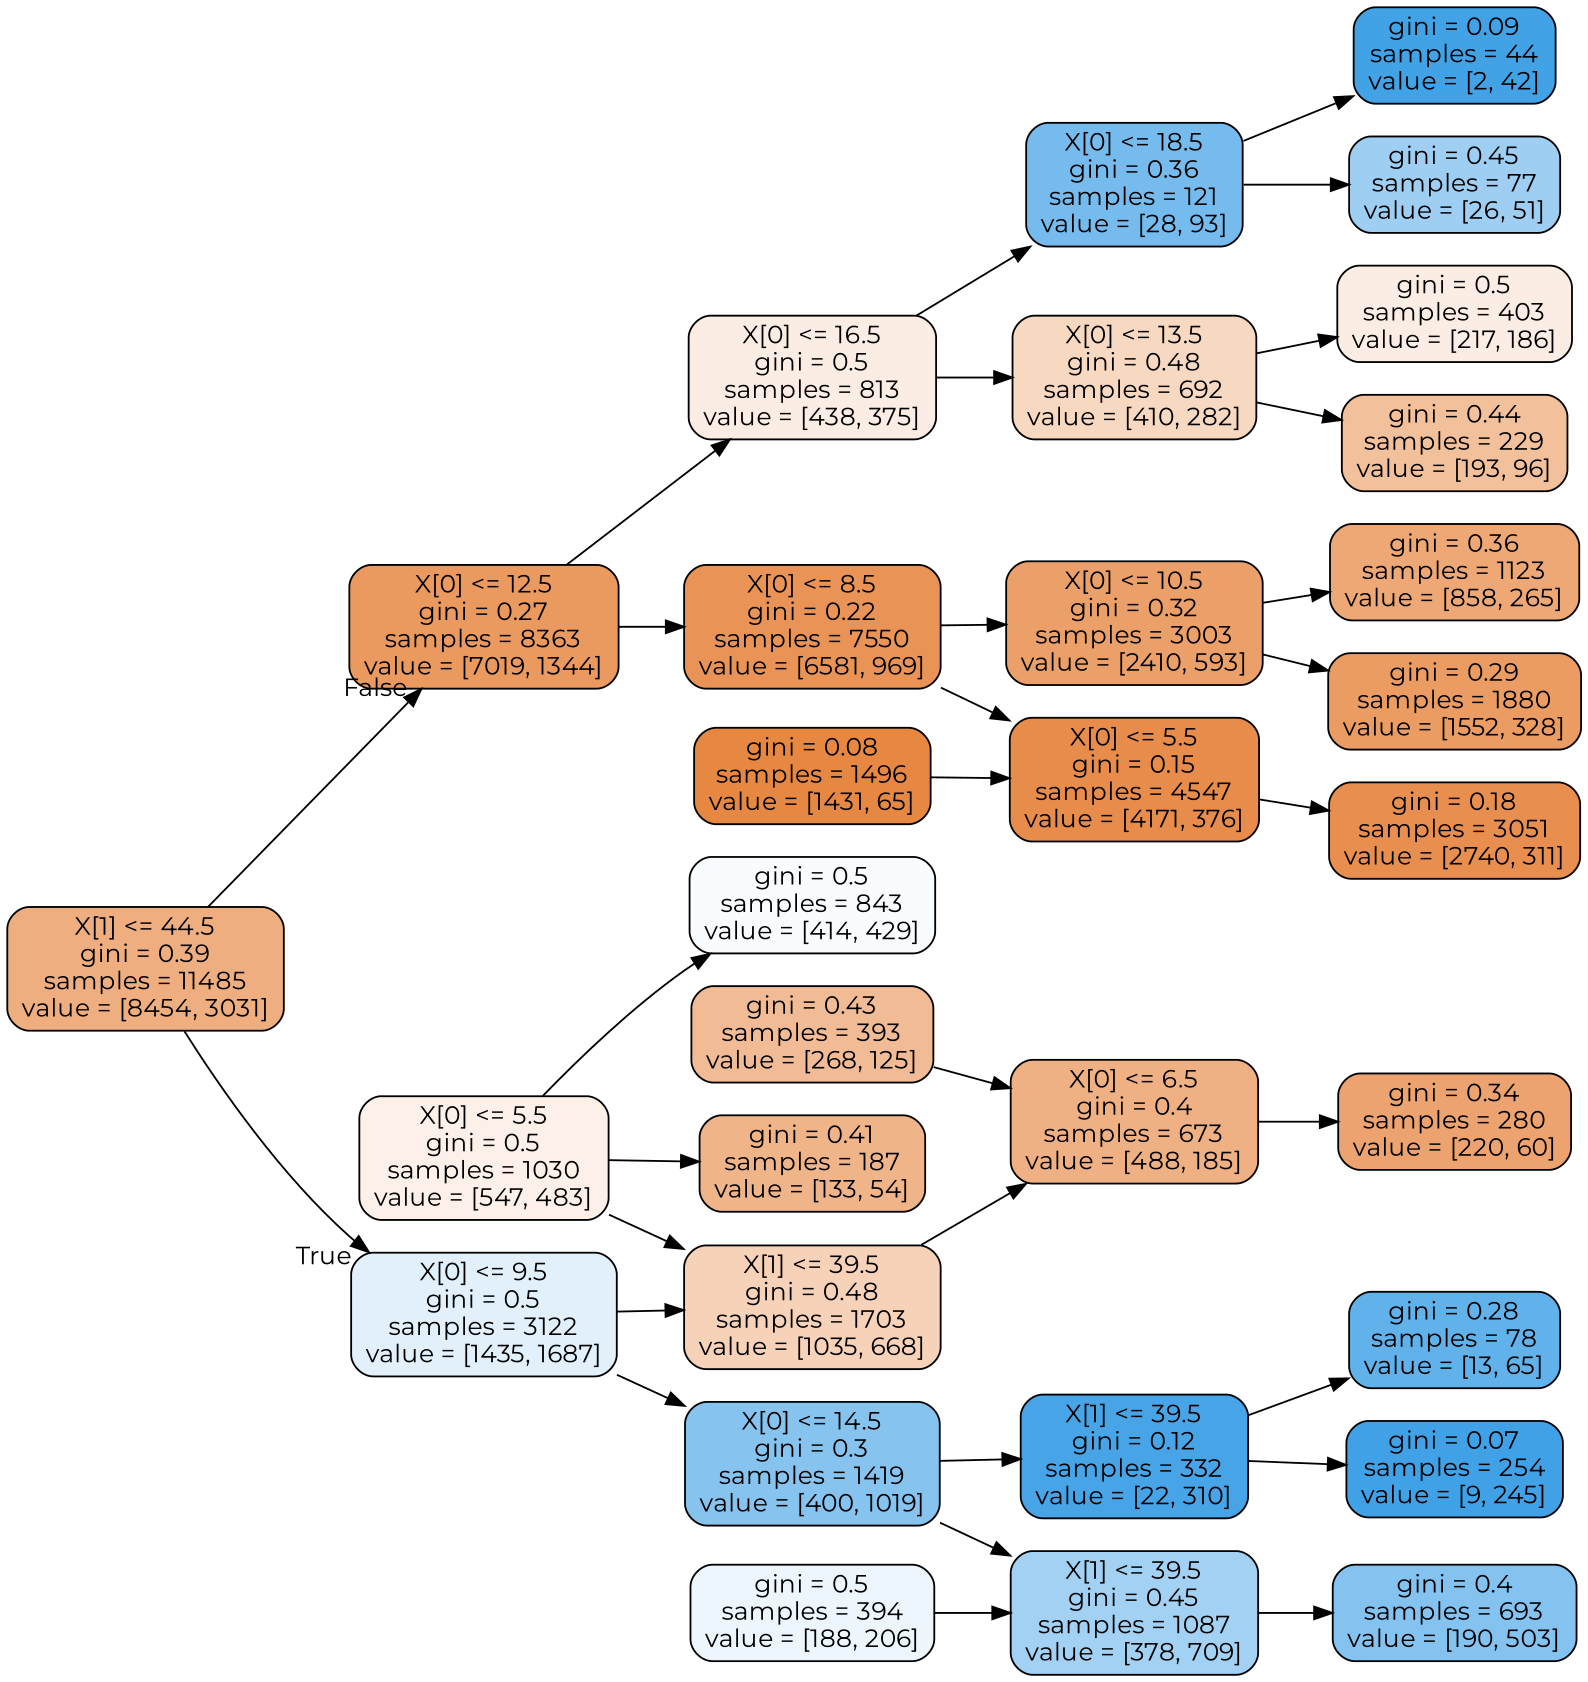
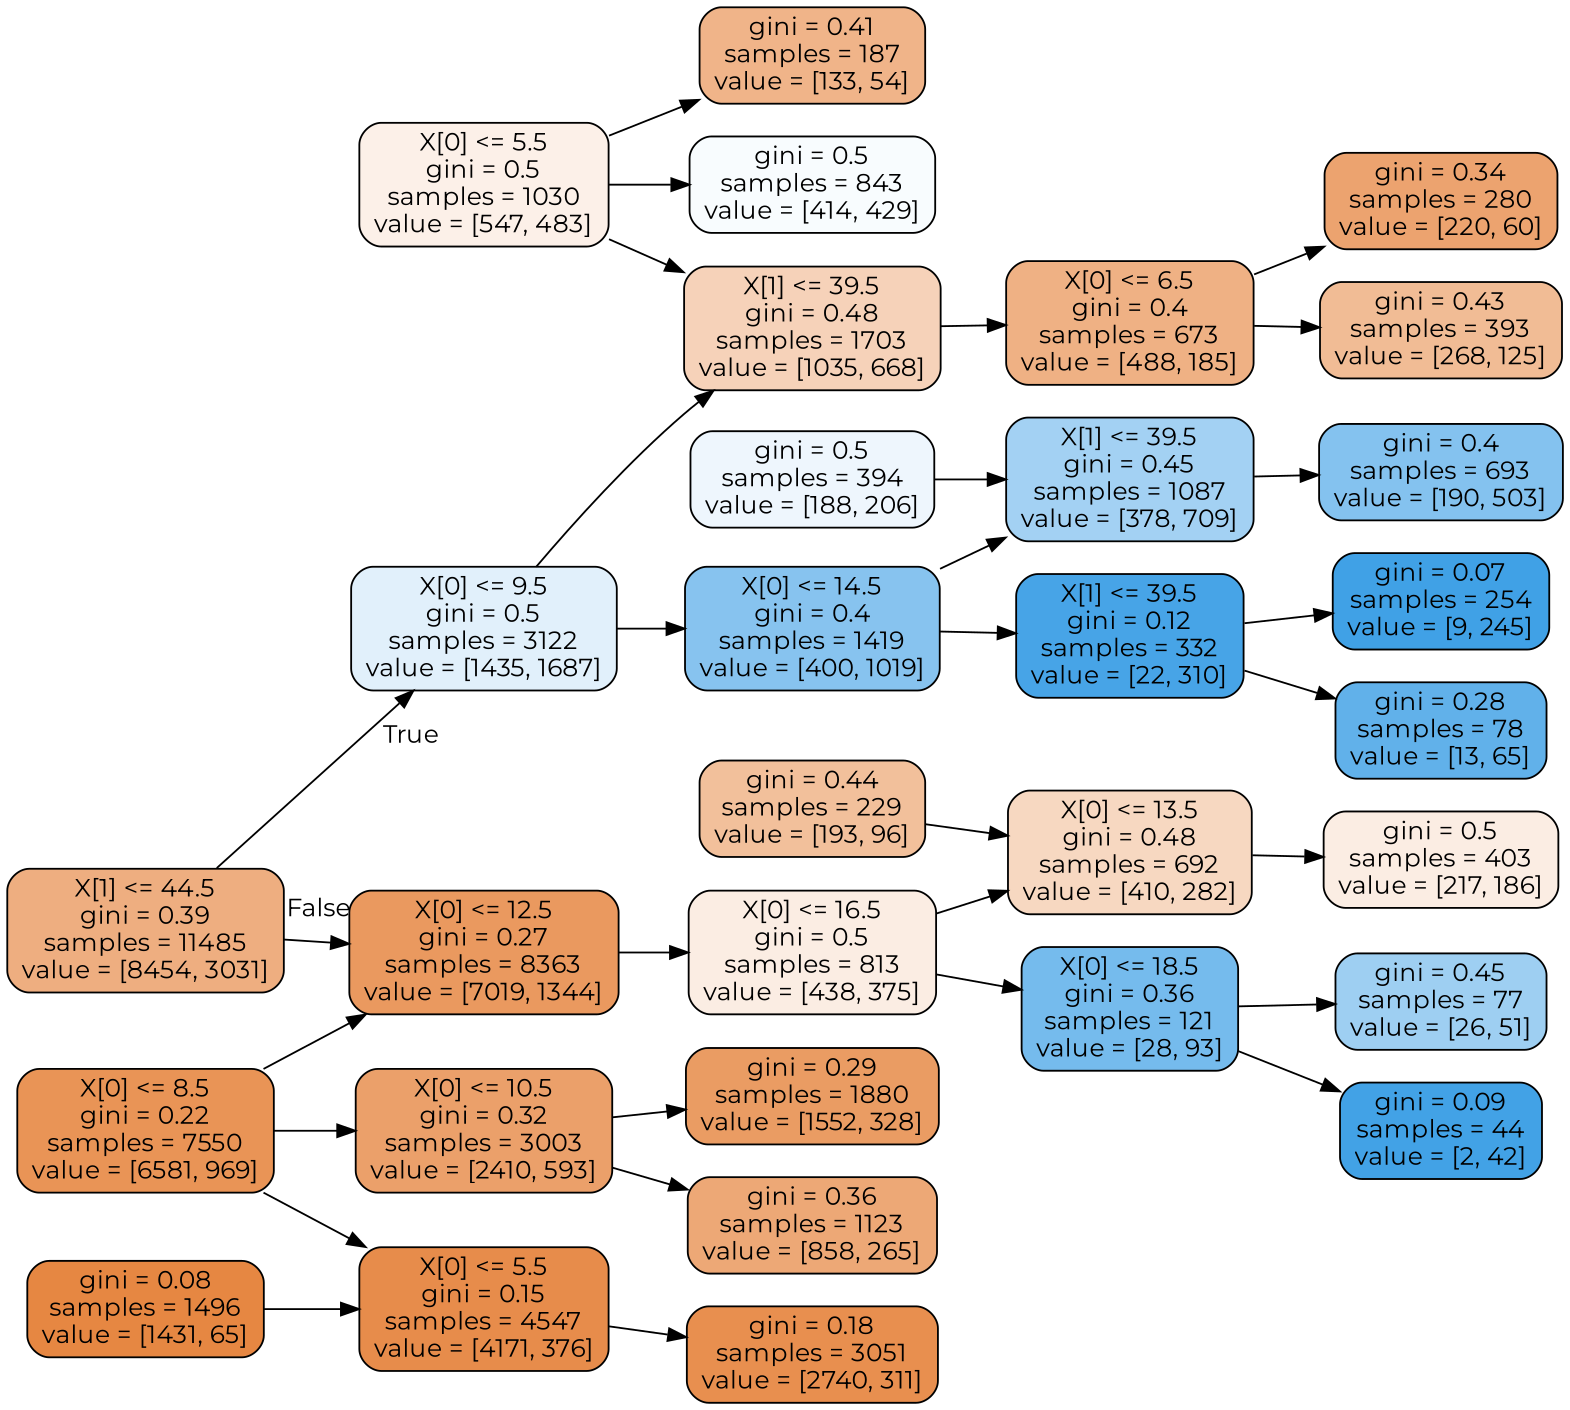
(1290, 409) -> (958, 829)
(642, 627) -> (306, 1046)
(963, 1075) -> (1278, 326)
(812, 1464) -> (812, 629)
